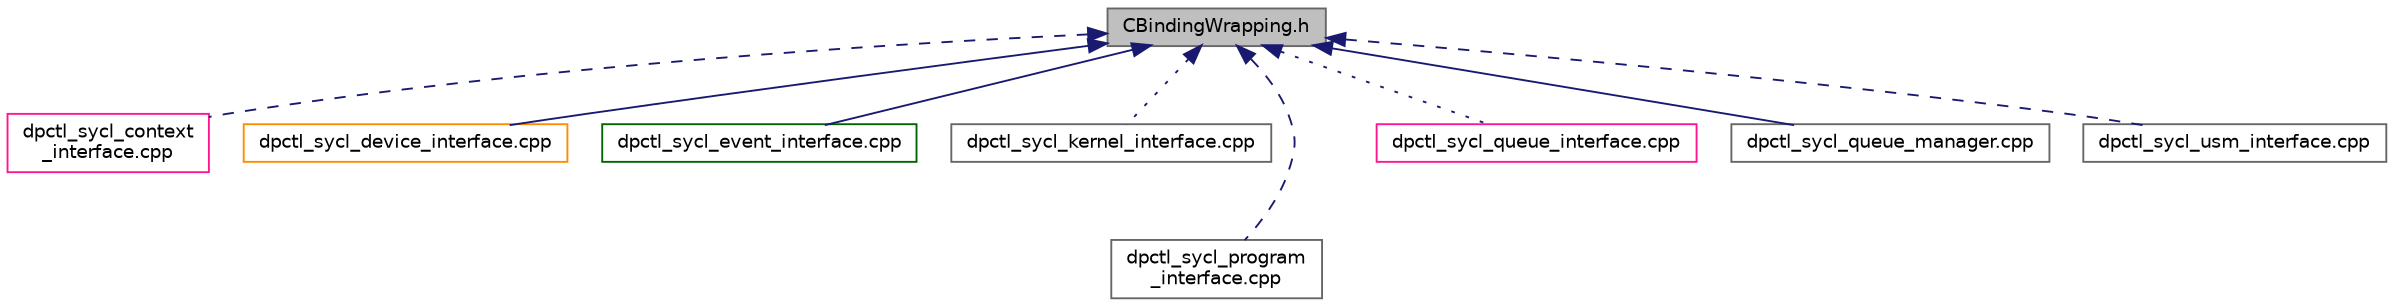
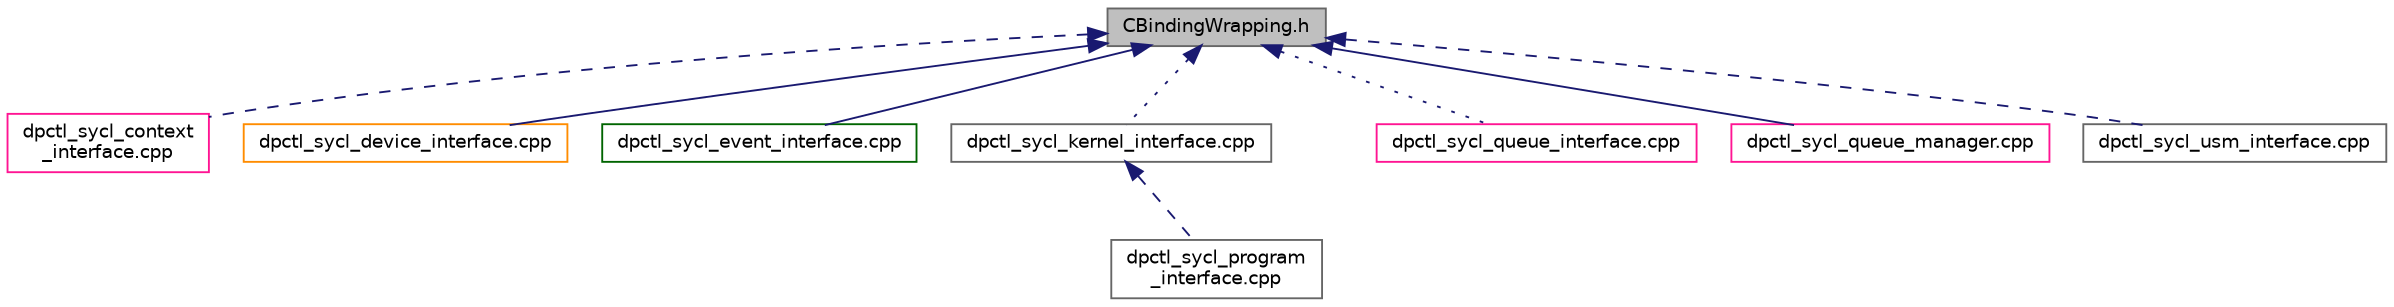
(1890, 143) -> (1890, 143)
(1294, 150) -> (1166, 208)
